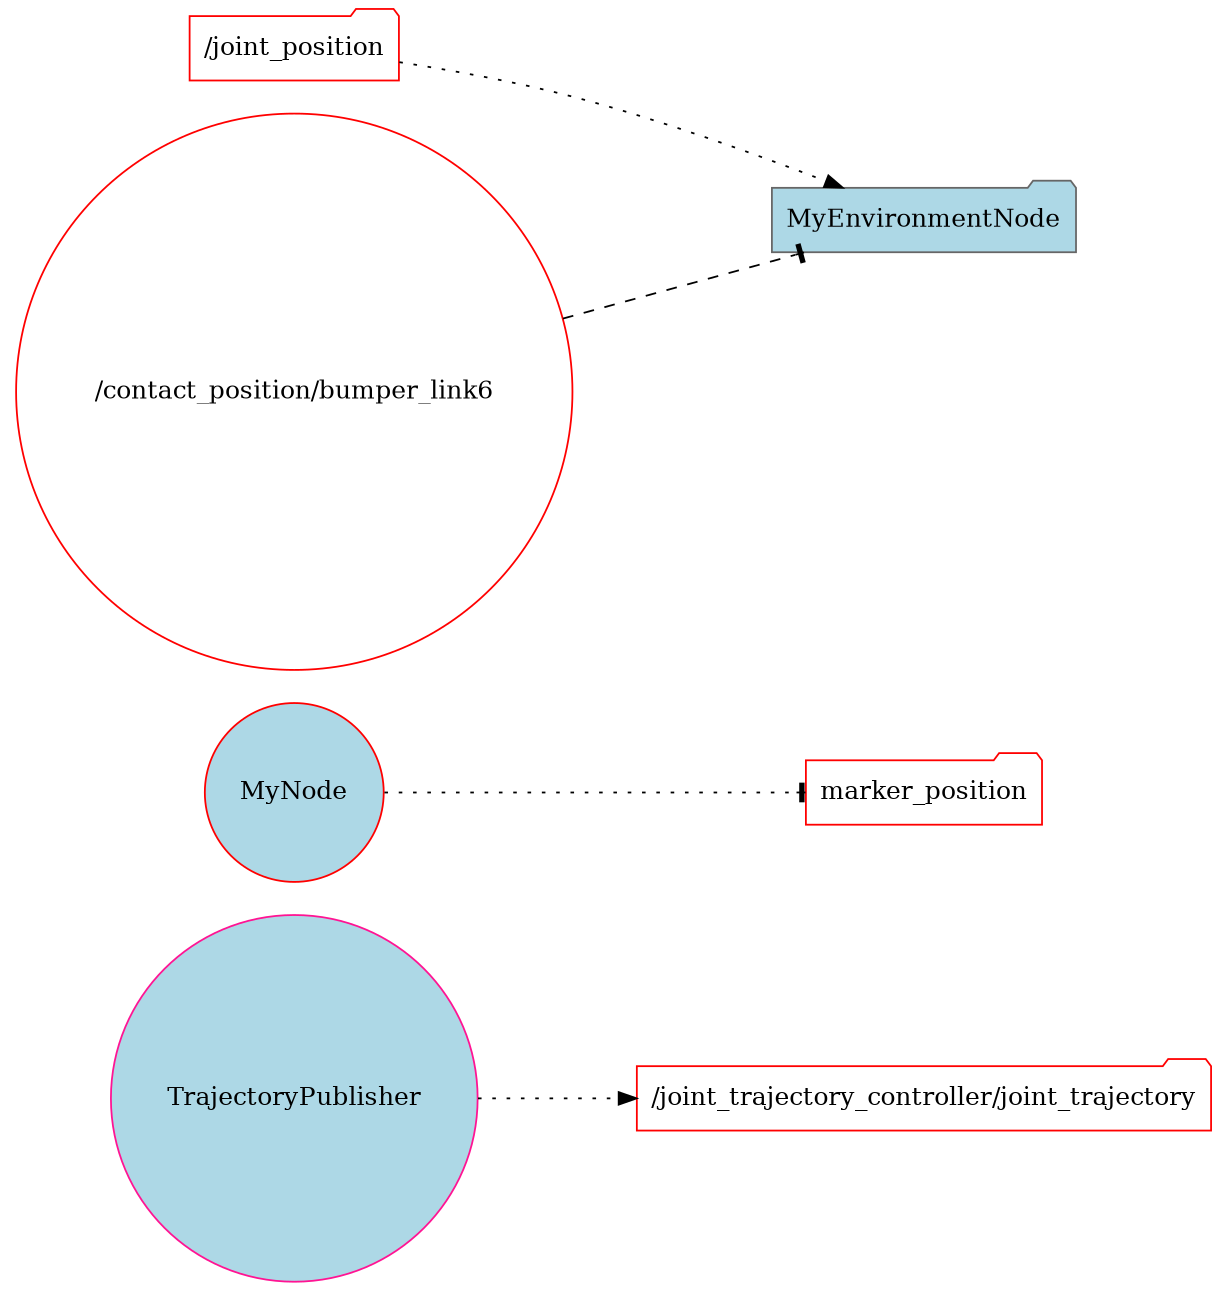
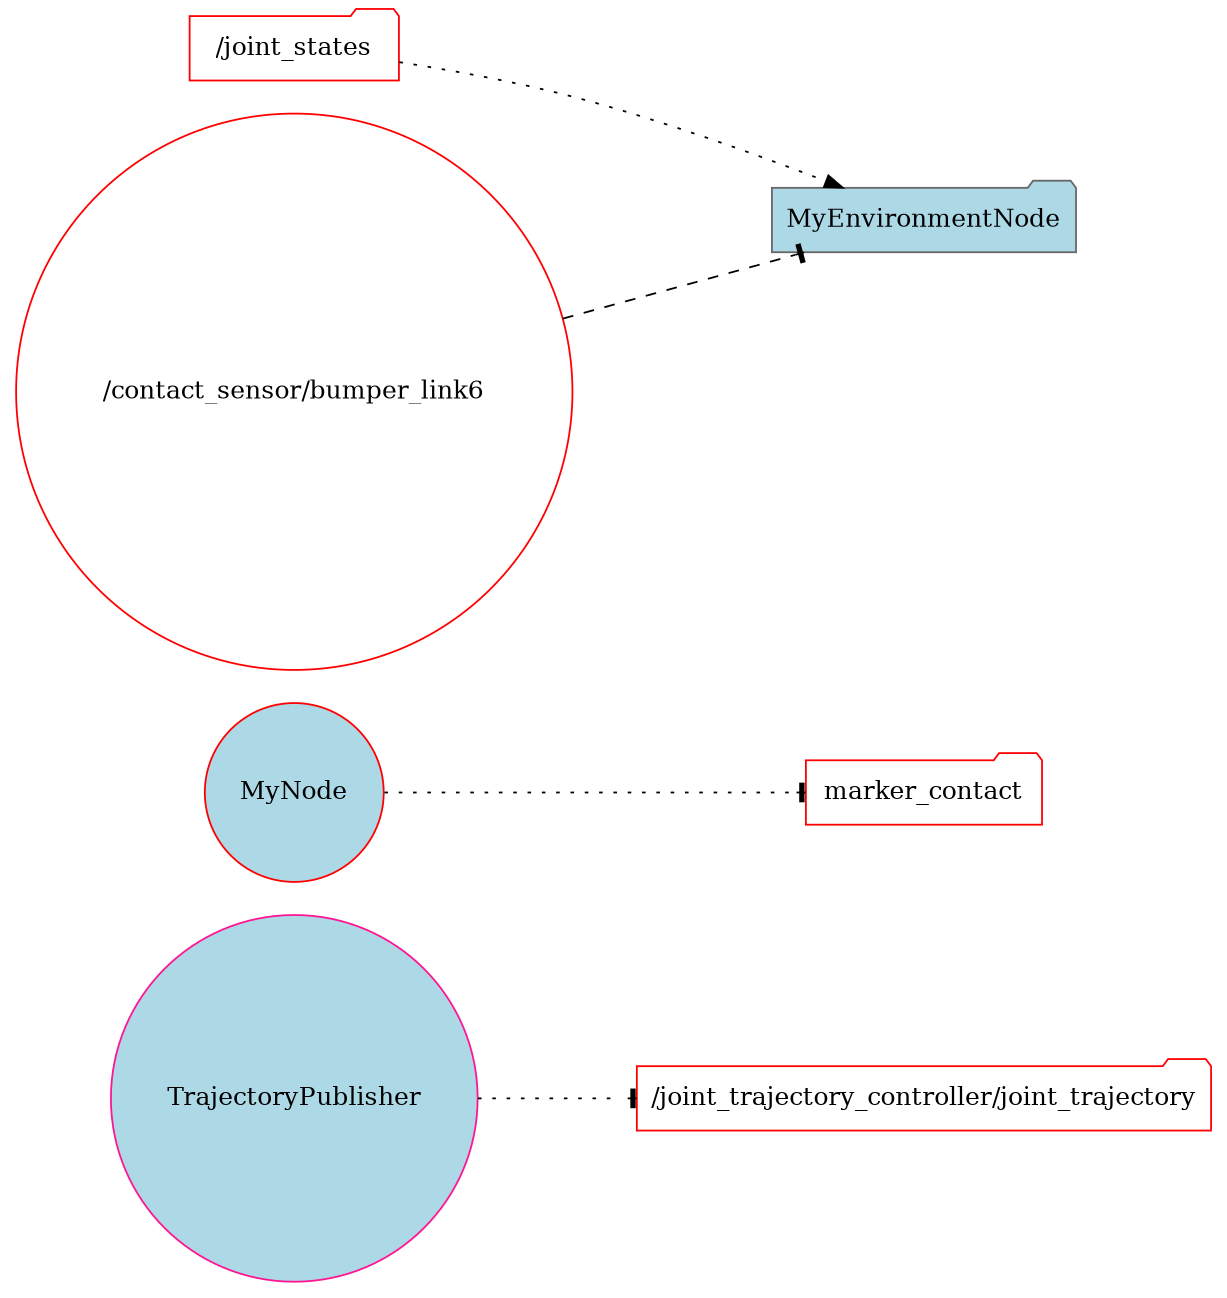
(294, 48) -> (294, 48)
(294, 392) -> (294, 392)
(924, 792) -> (924, 792)
(548, 1098) -> (548, 1098)
